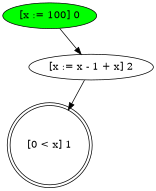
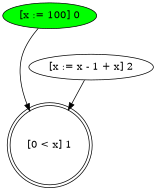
(68, 39) -> (21, 64)
